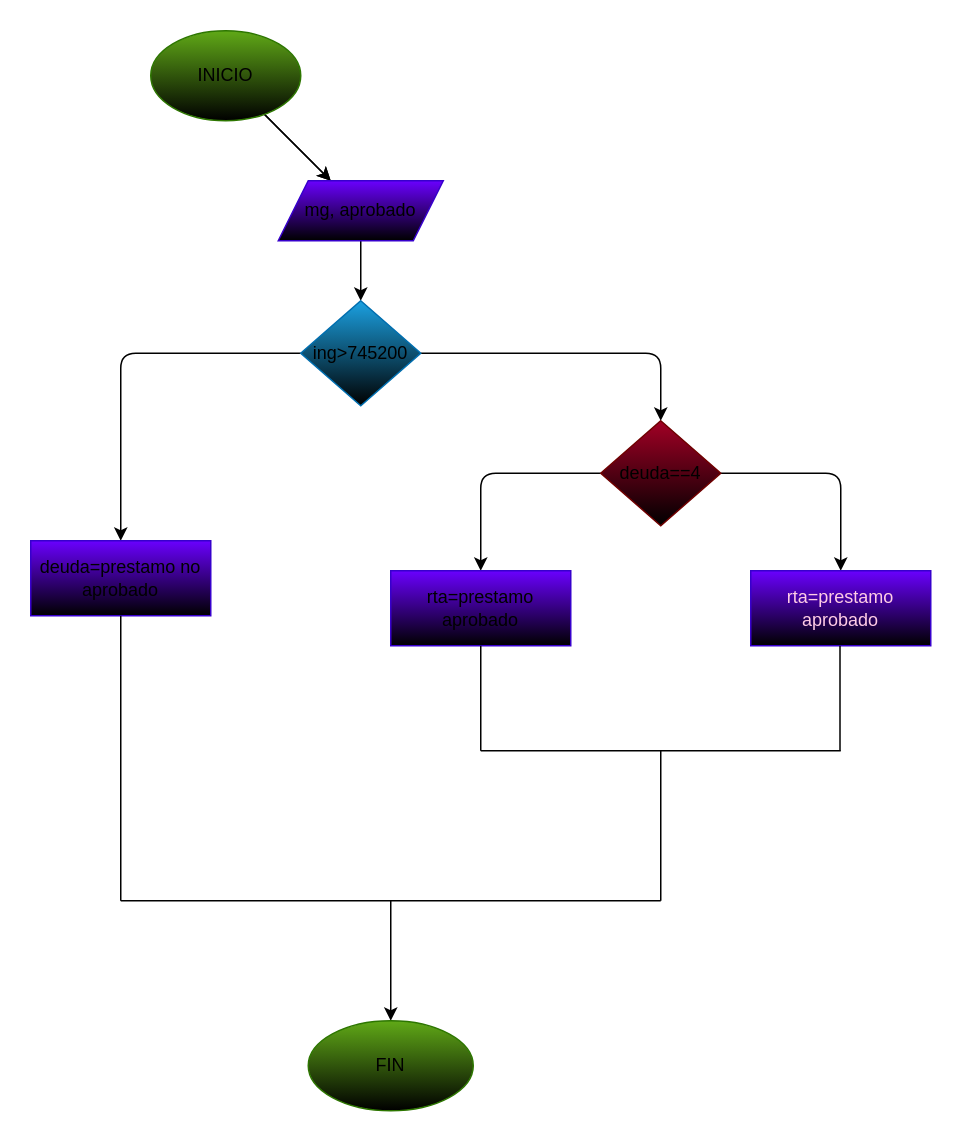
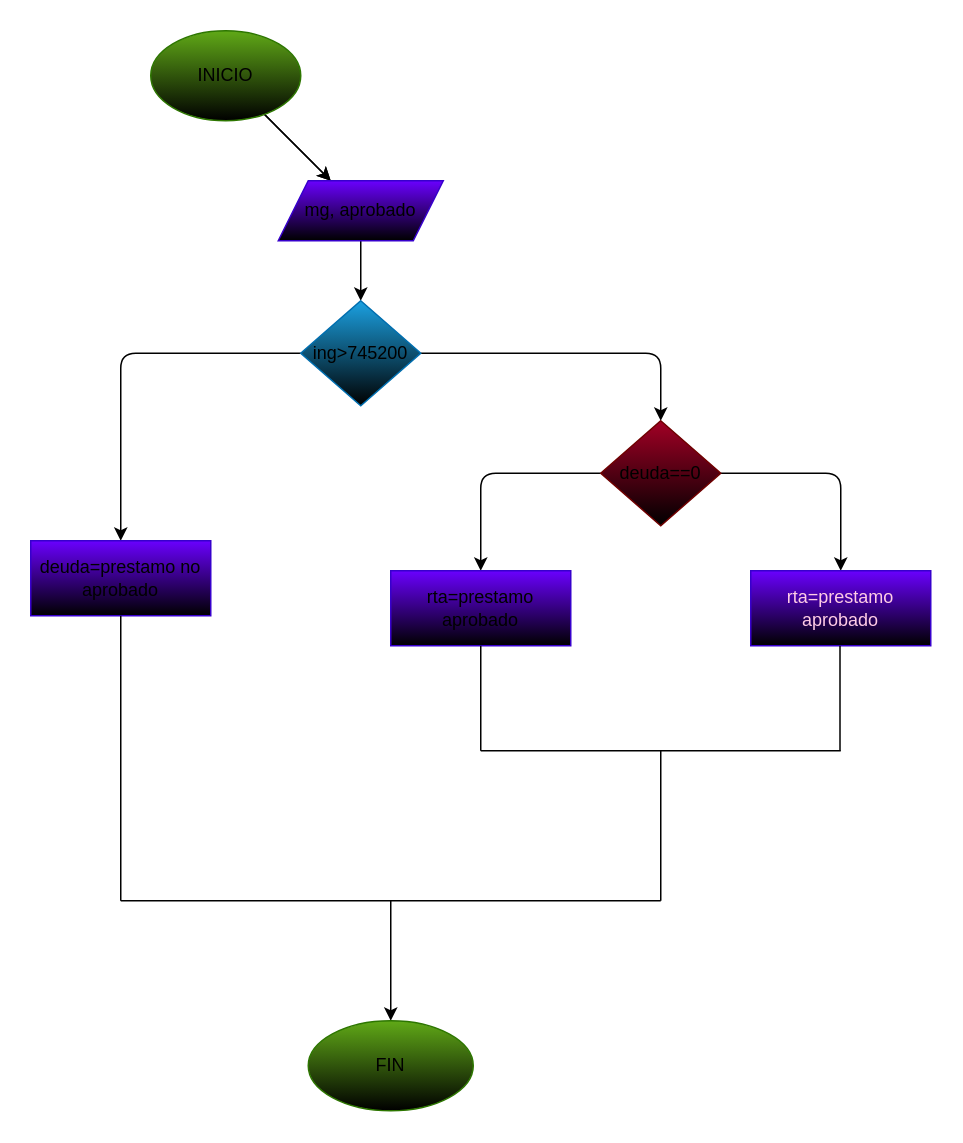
(661, 473) -> (661, 473)
